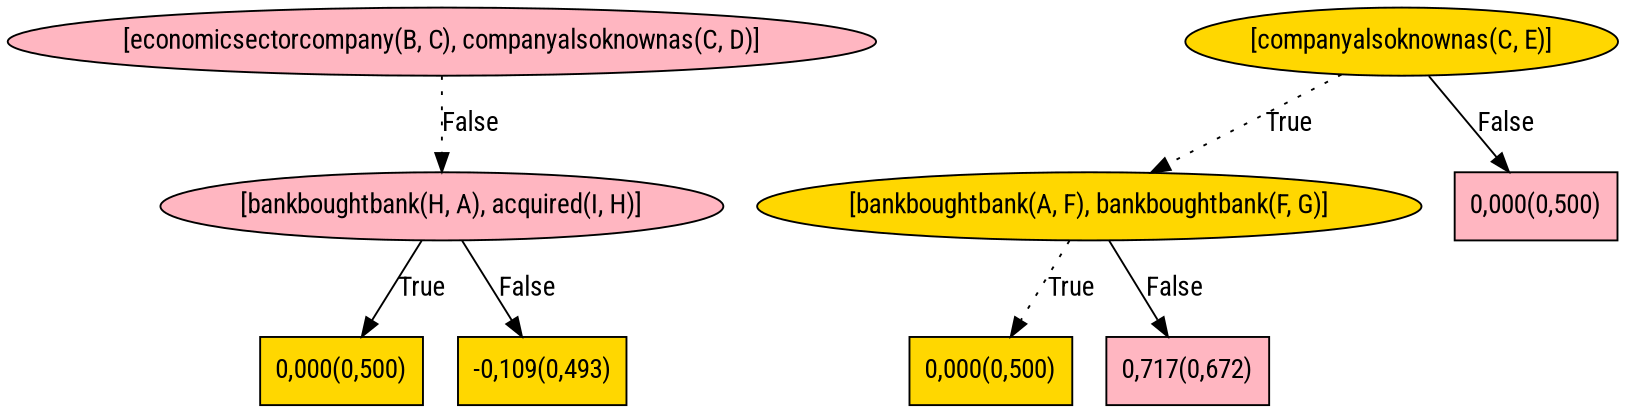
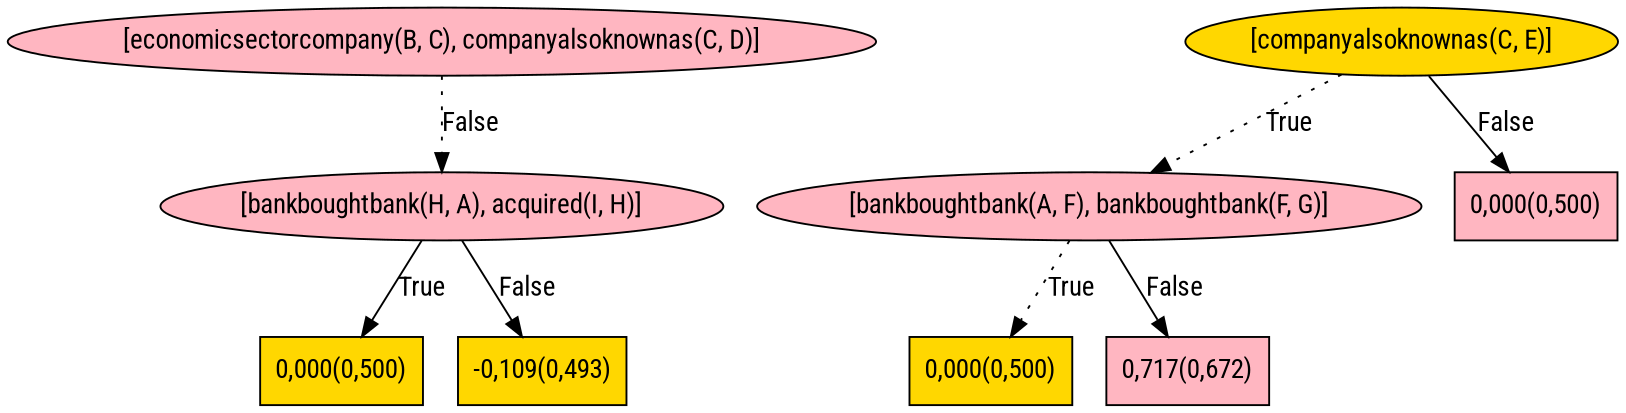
(1089, 206) -> (1089, 206)
